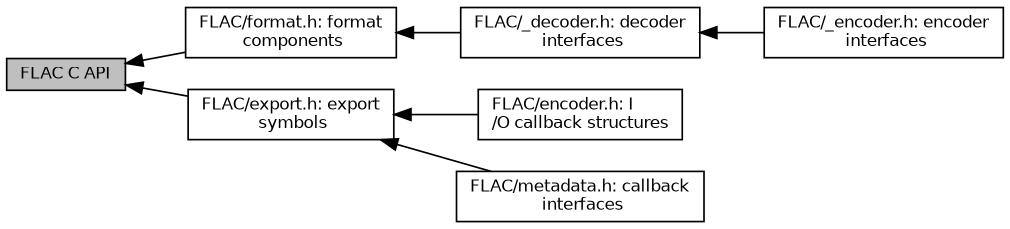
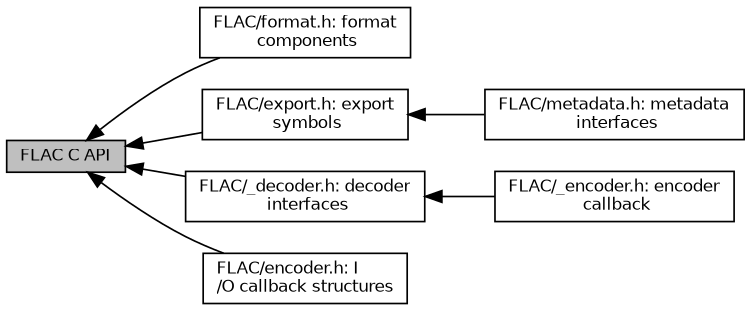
(437, 33) -> (164, 173)
(884, 33) -> (615, 196)
(444, 115) -> (160, 222)
(580, 196) -> (615, 115)
